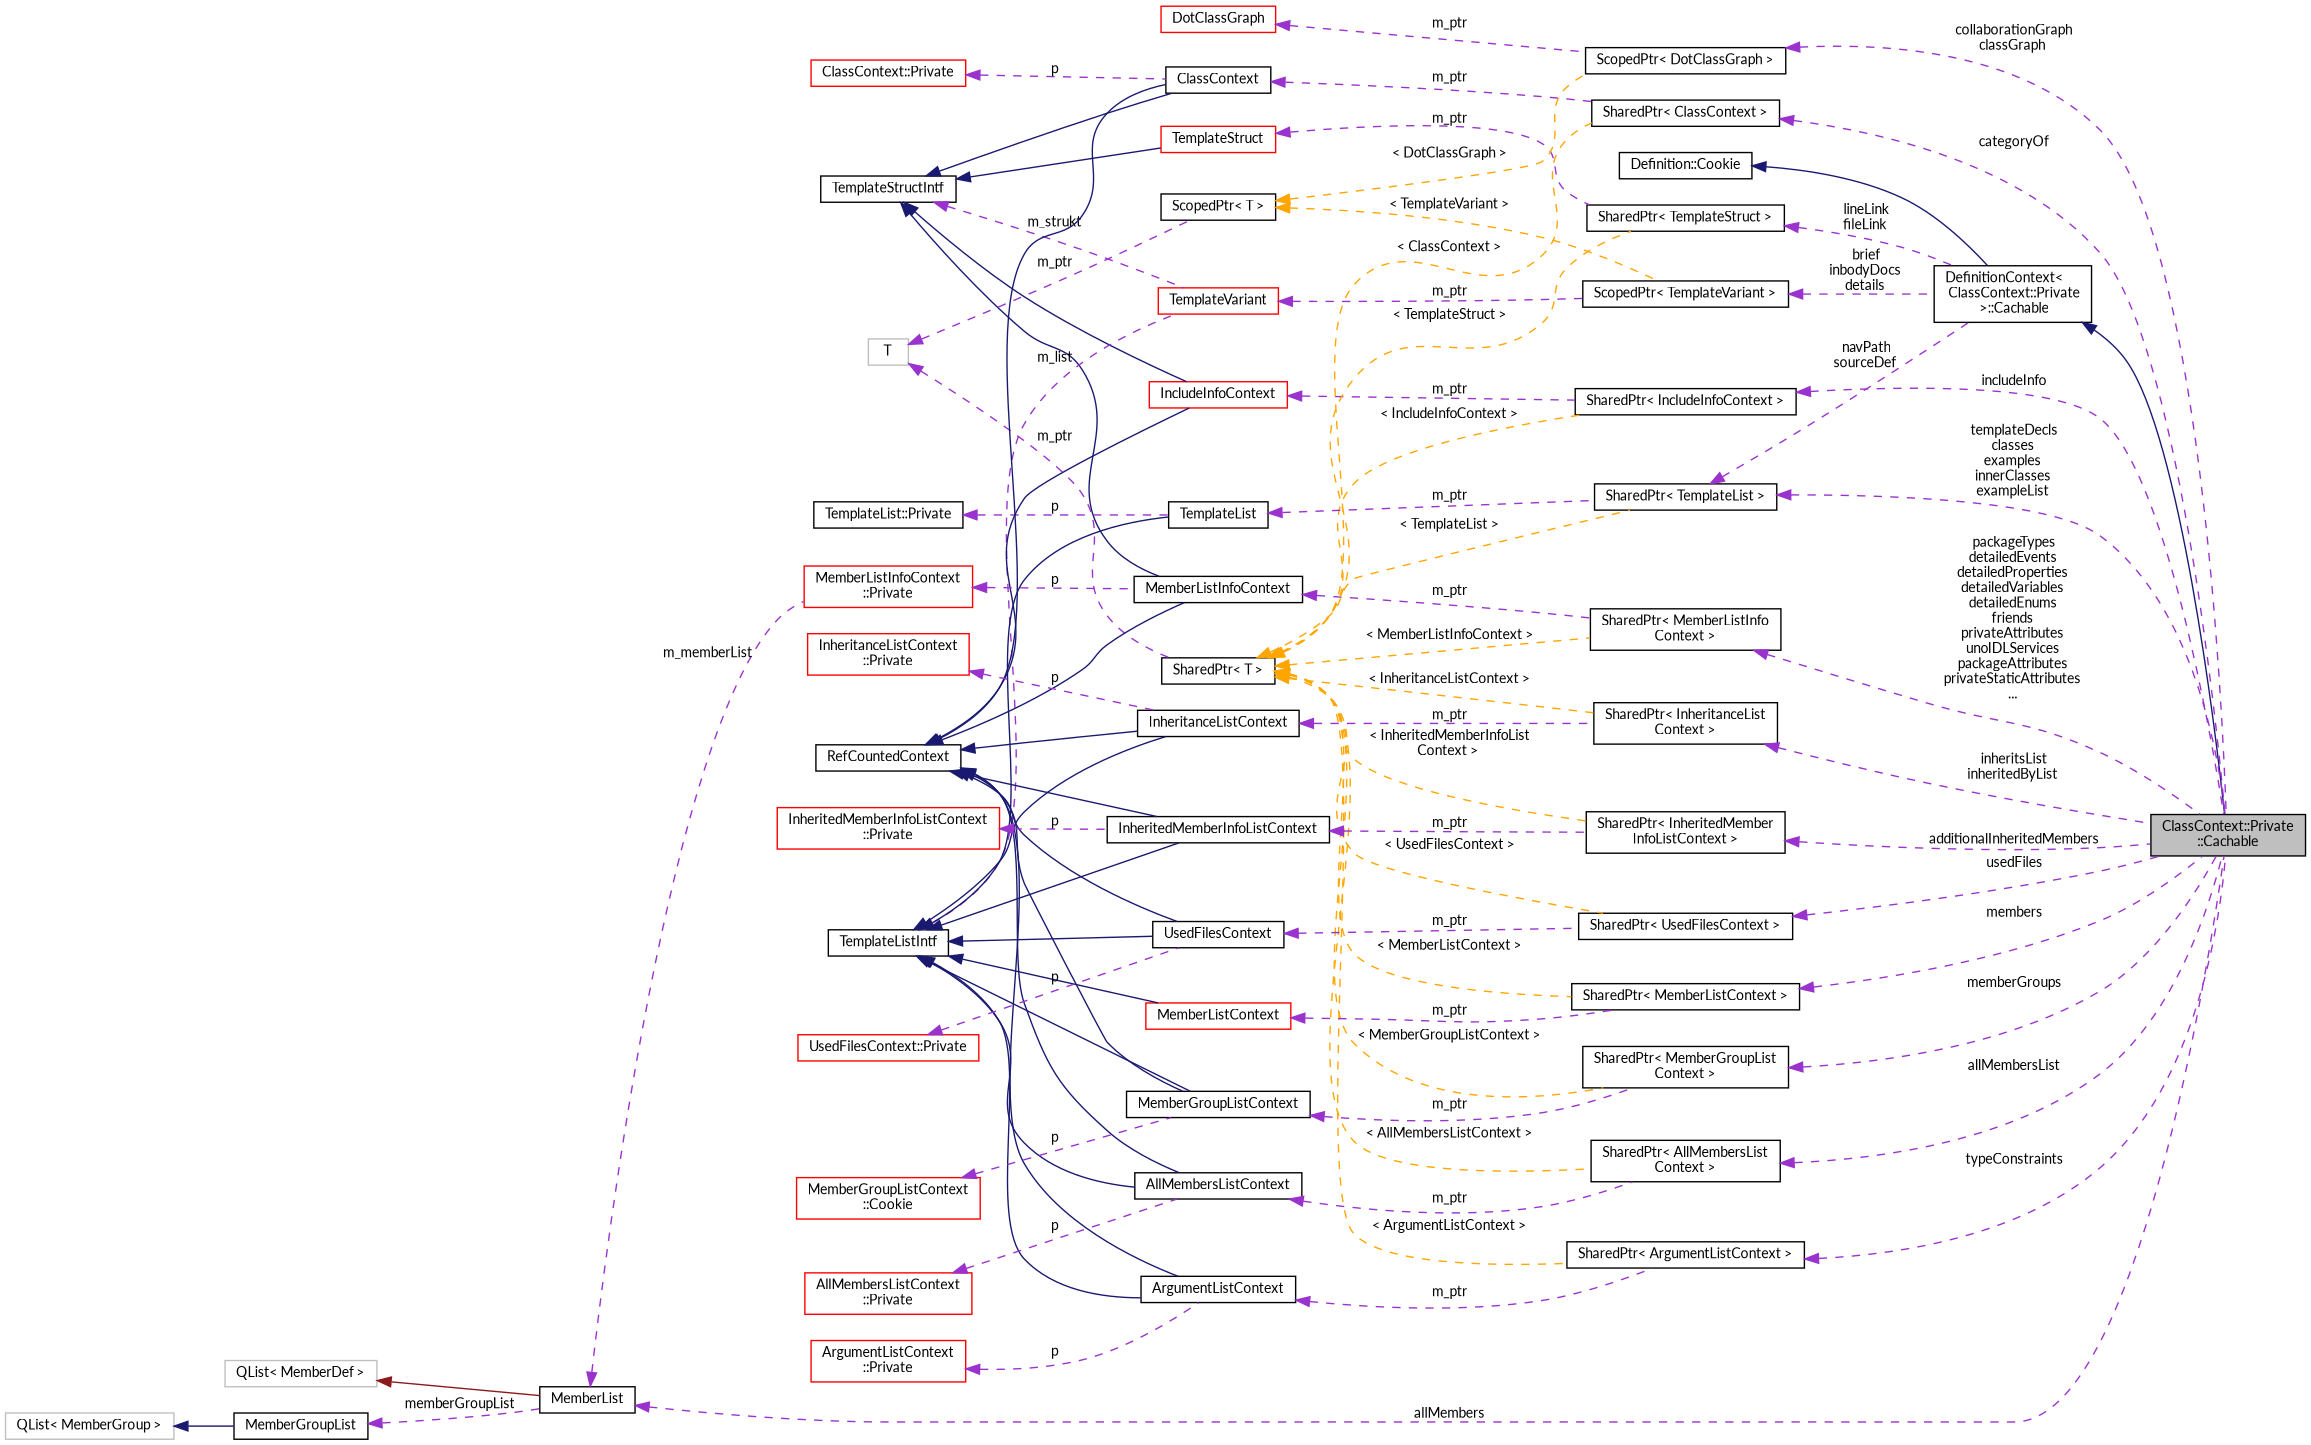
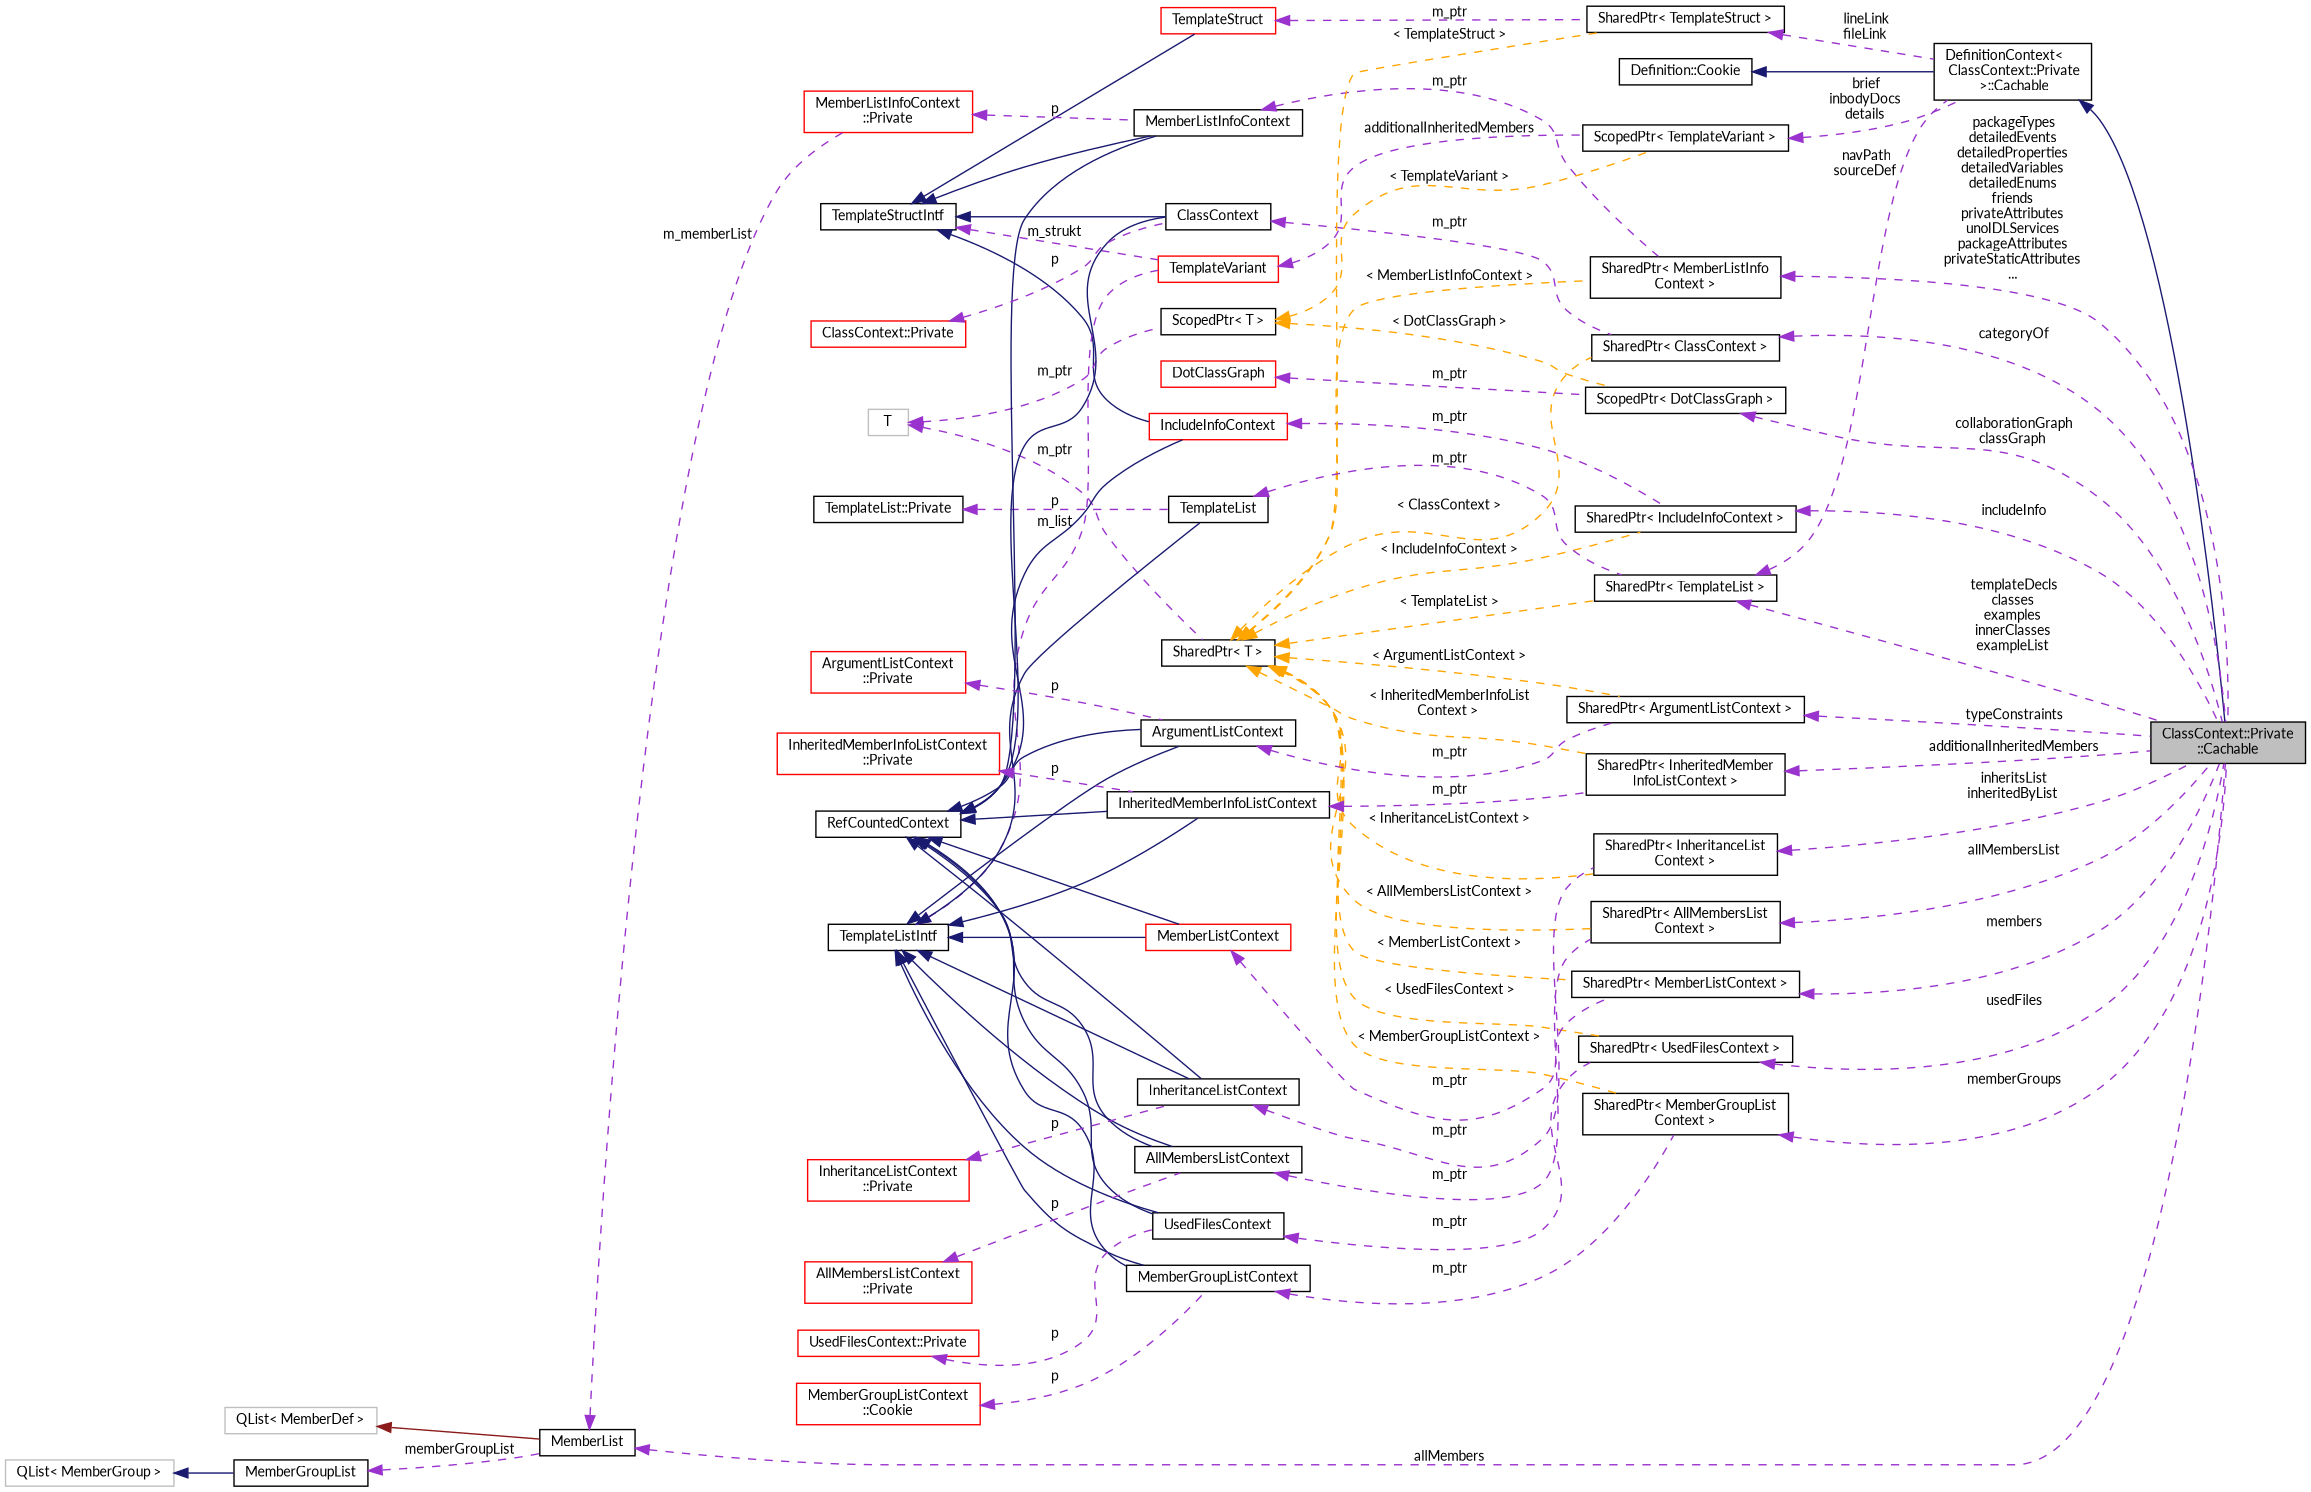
(1448, 292) -> (1448, 129)
none -> (1060, 883)
